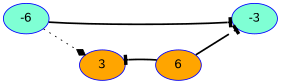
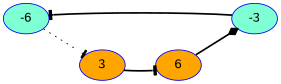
(138, 24) -> (143, 13)
(60, 39) -> (60, 39)
(212, 44) -> (212, 44)
(143, 59) -> (138, 71)
